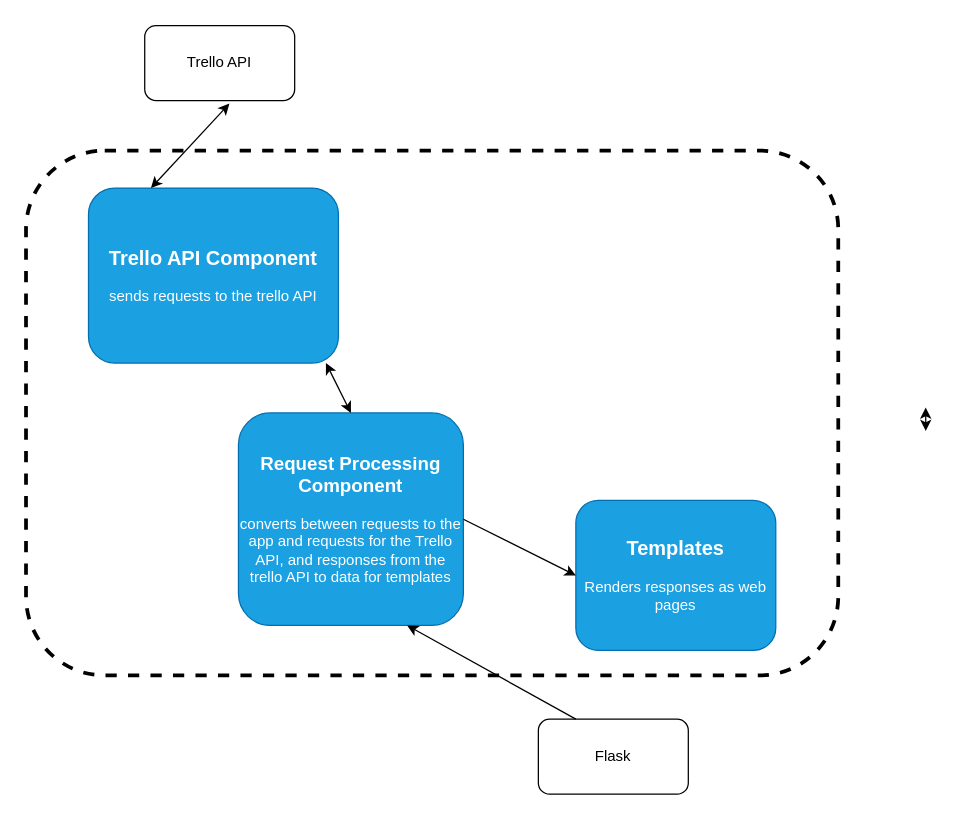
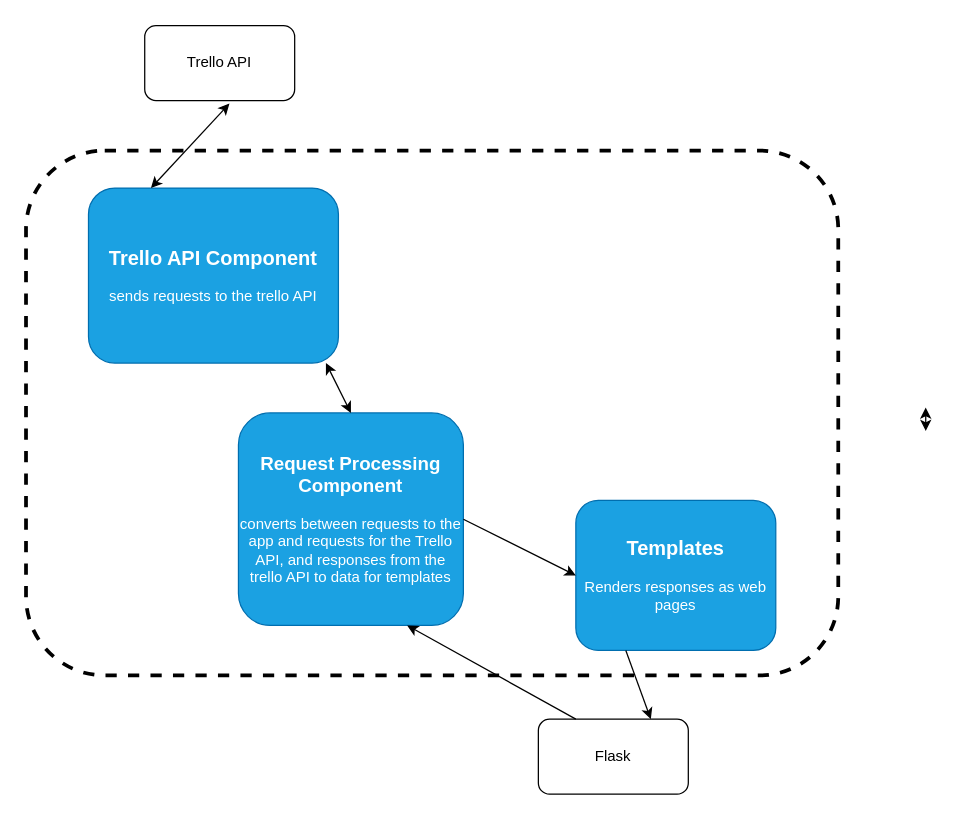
none -> (637, 681)
